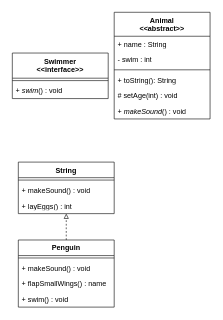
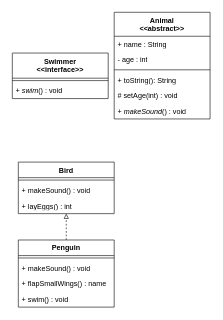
(136, 60) -> (135, 60)
(66, 171) -> (66, 171)
